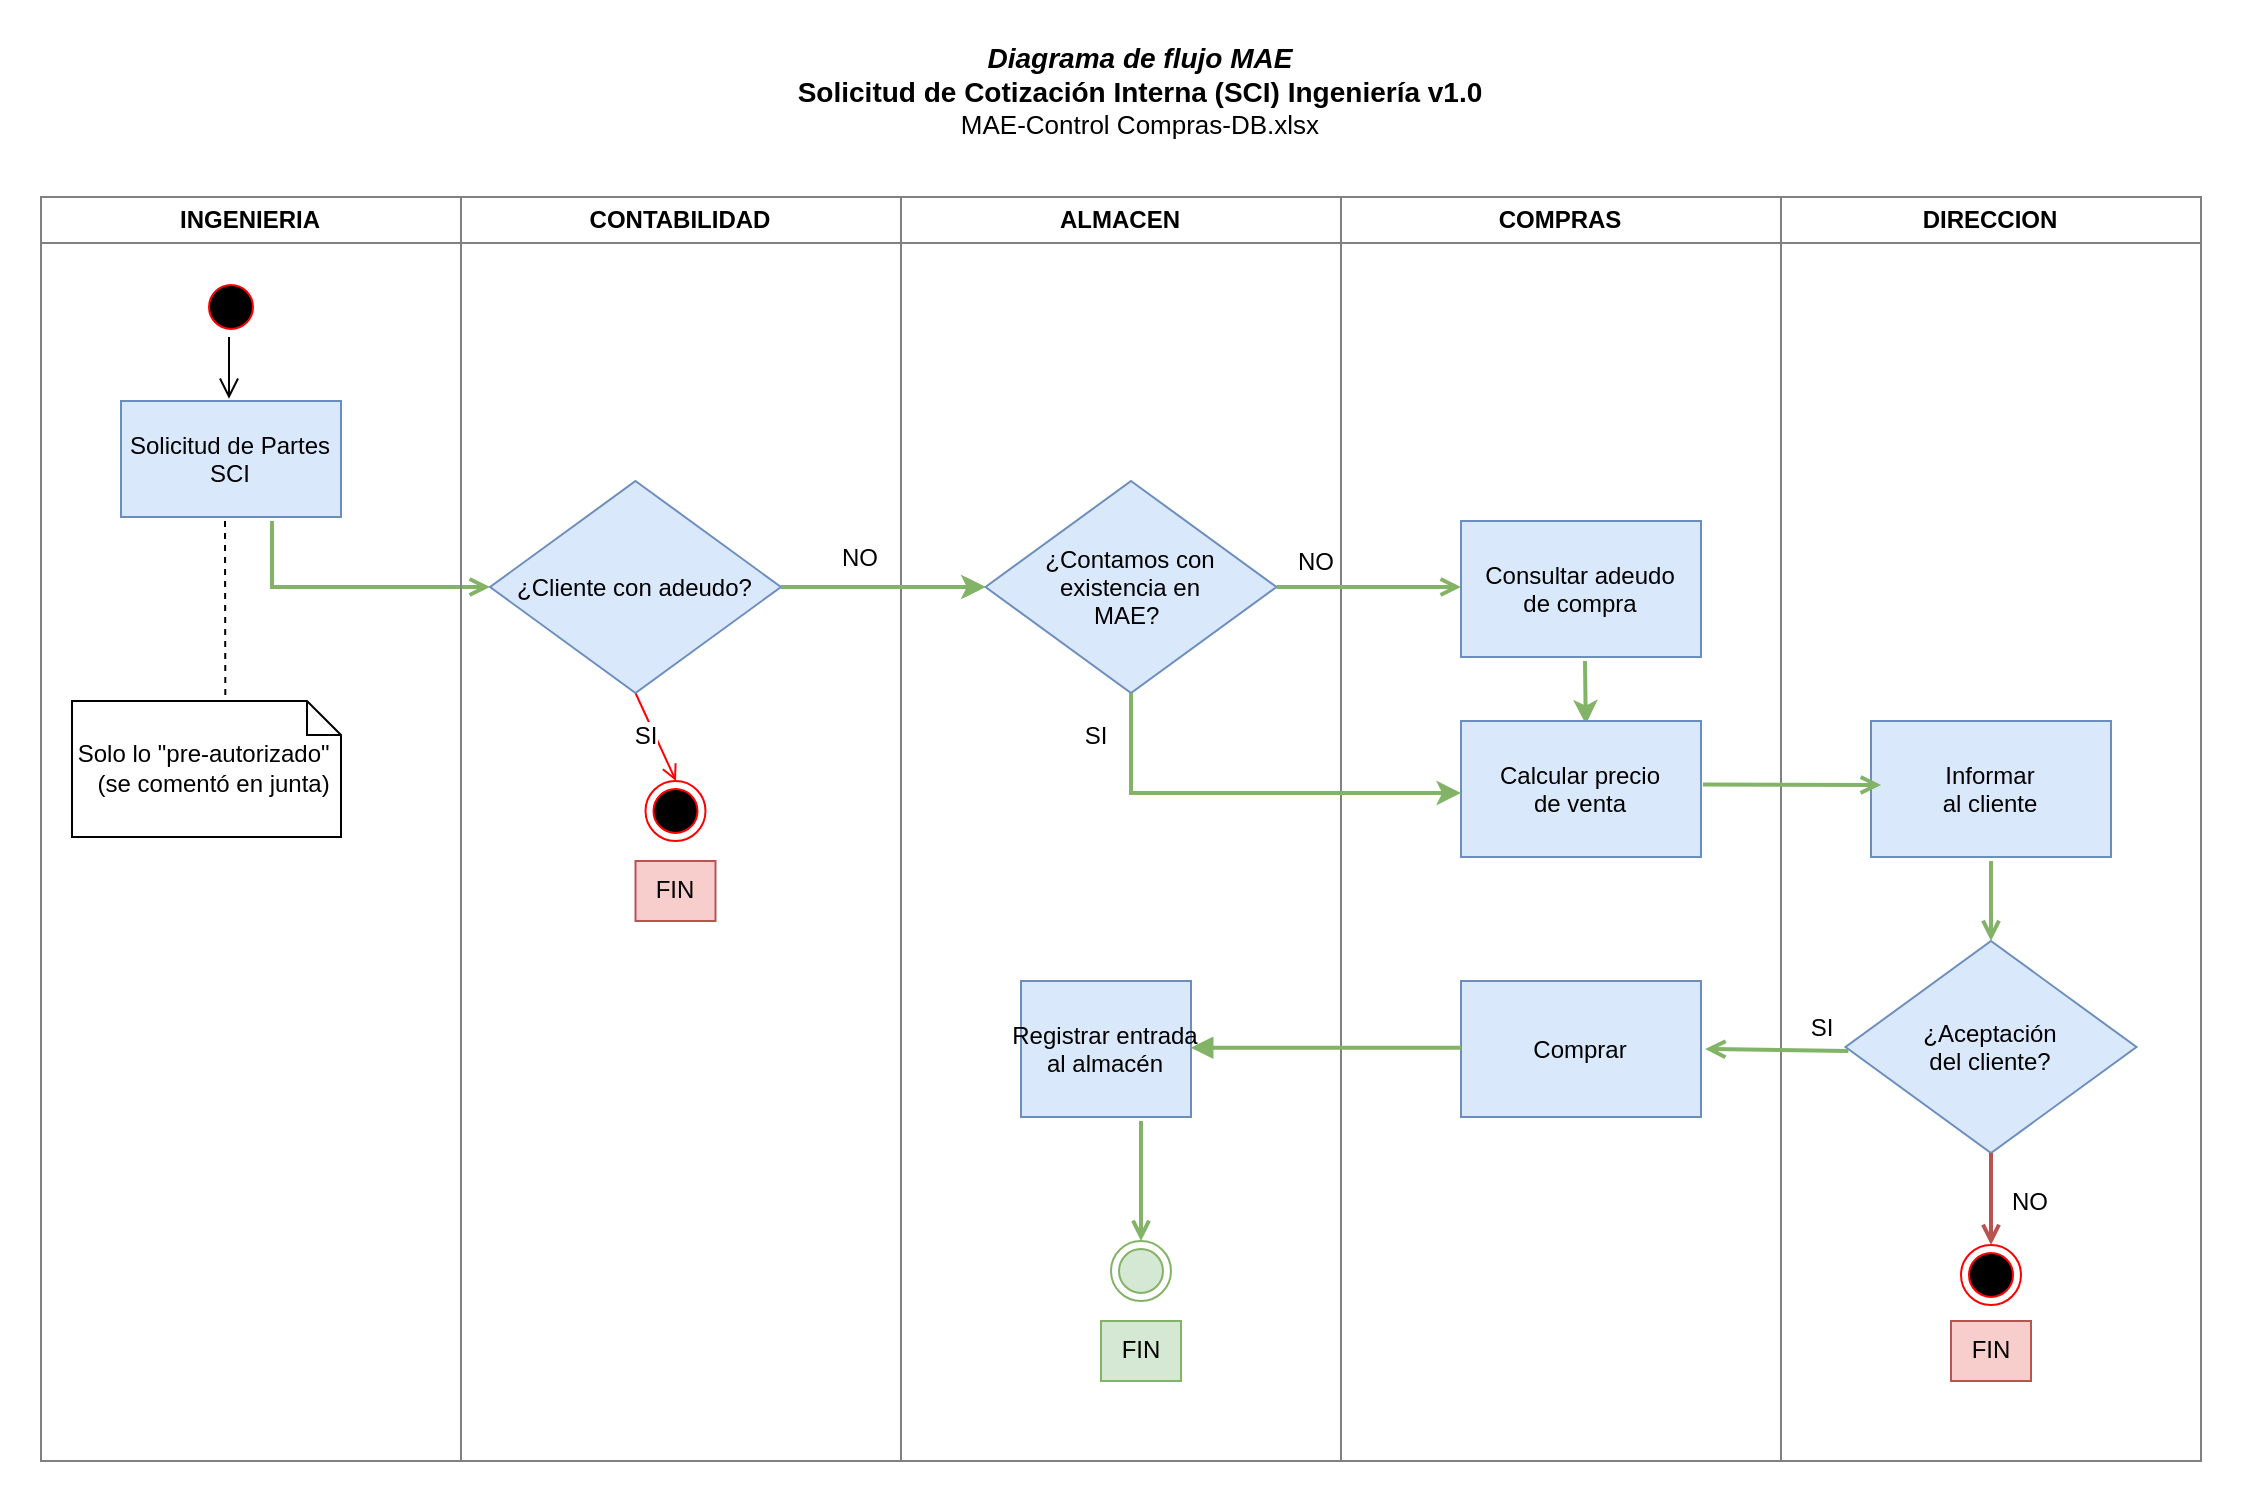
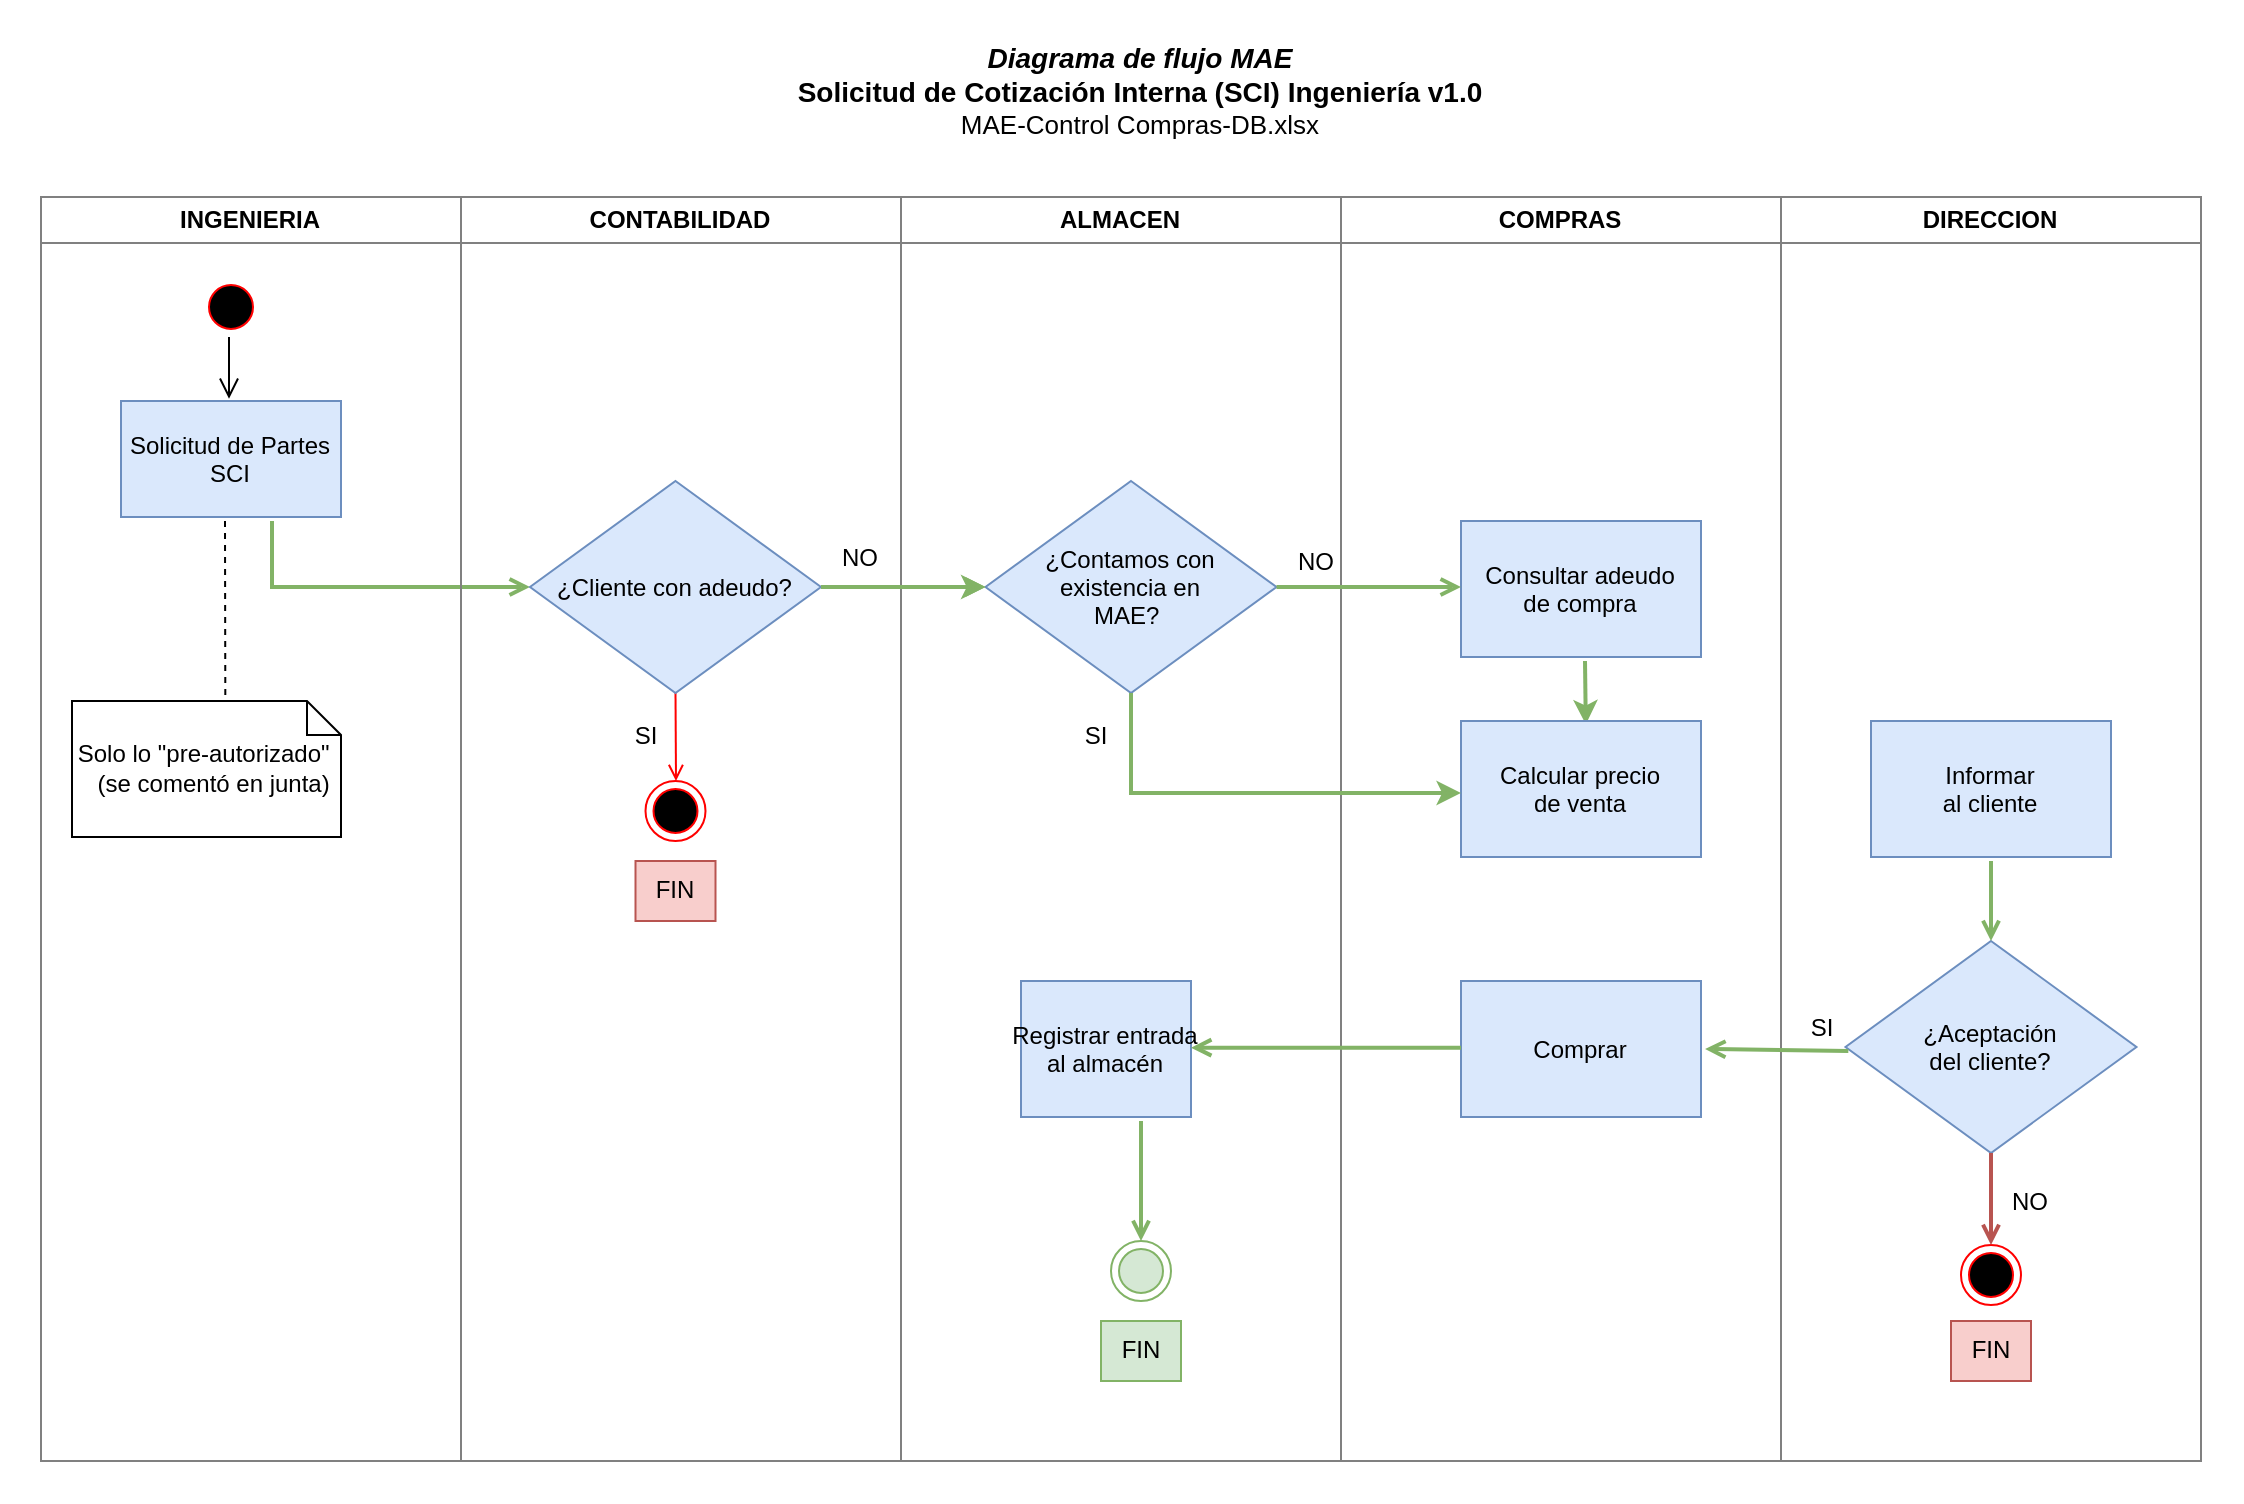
(636, 587) -> (676, 587)
(1828, 785) -> none
(1213, 1048) -> (1209, 1048)
